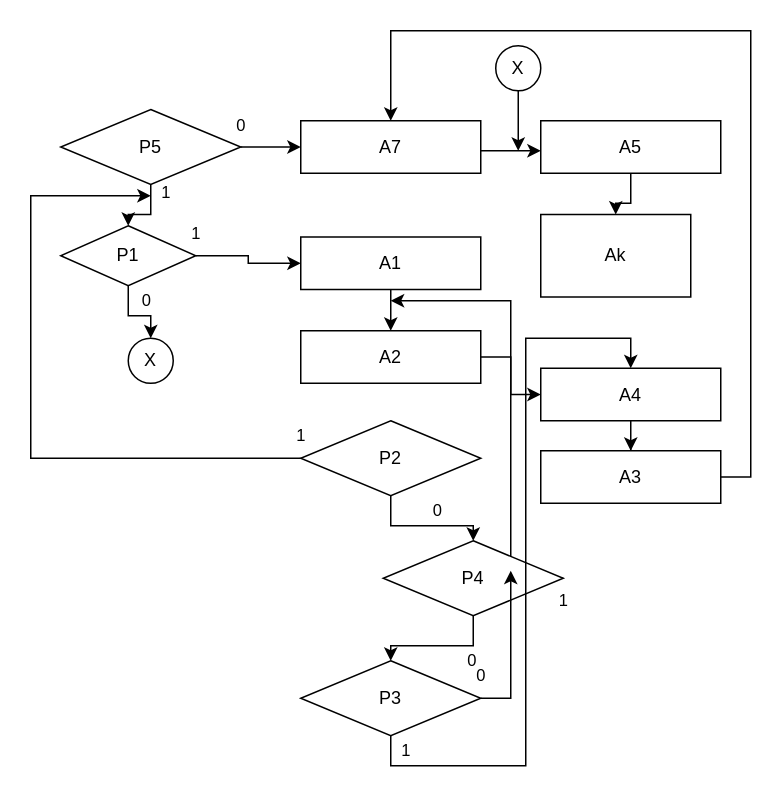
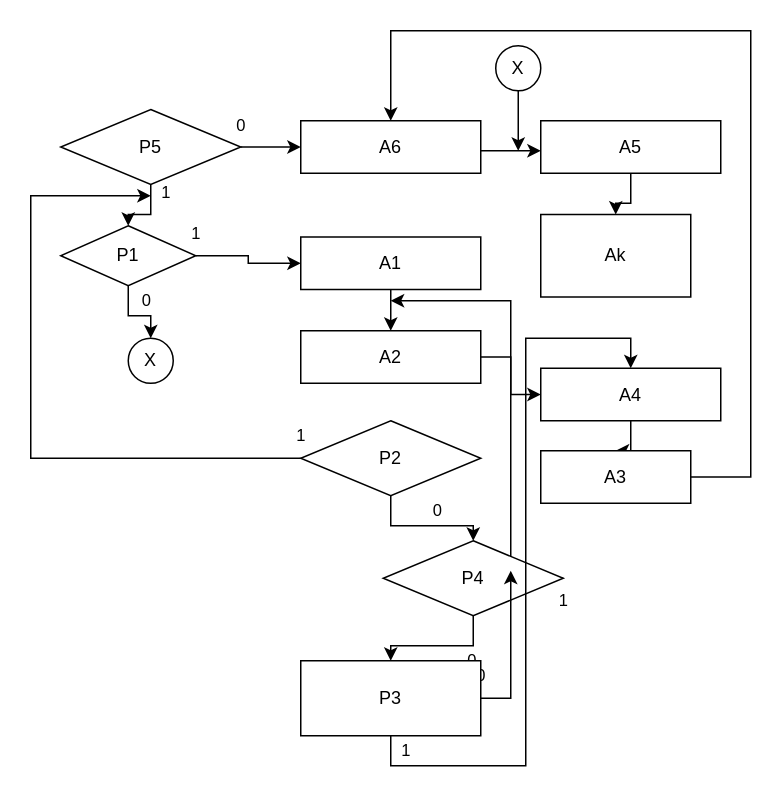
(391, 148) -> (391, 148)
(631, 477) -> (616, 477)
(391, 698) -> (391, 698)
